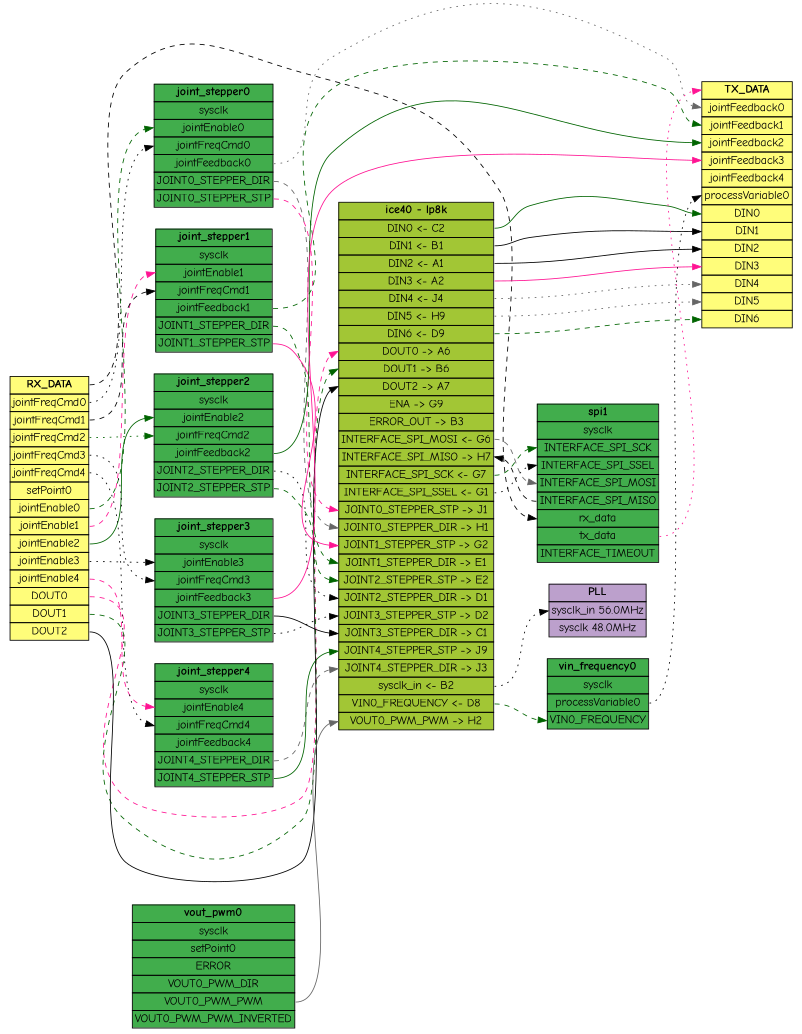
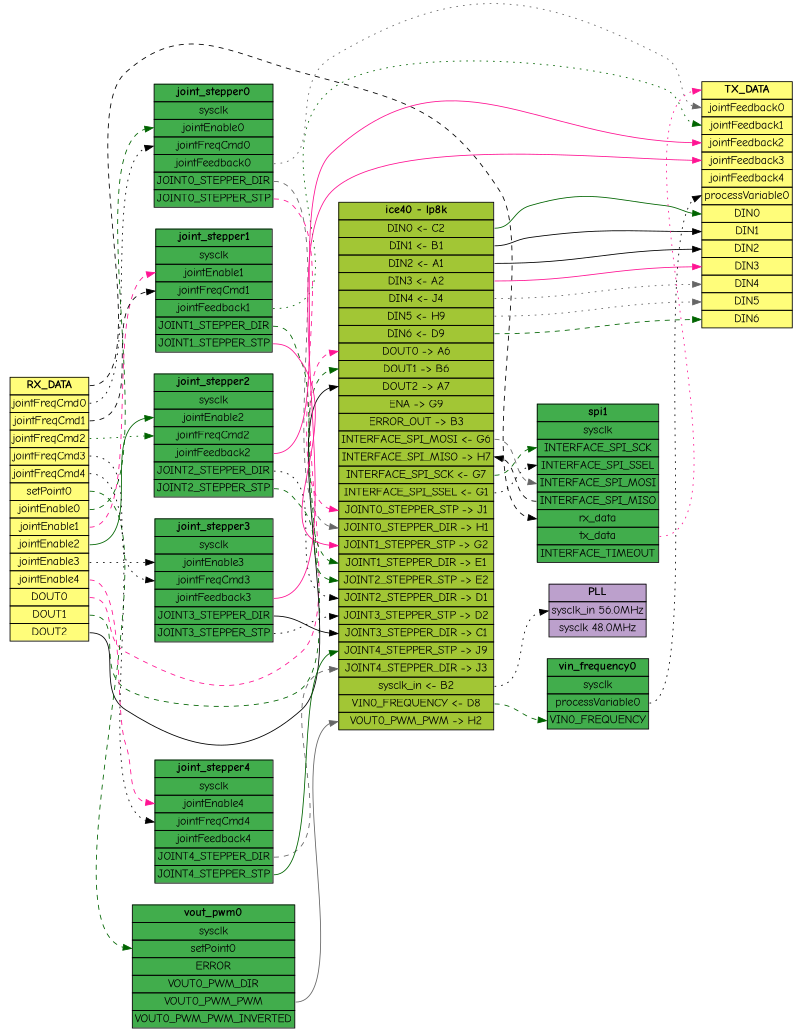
(393, 67) -> (393, 67)
(356, 135) -> (356, 135)
none -> (111, 716)
